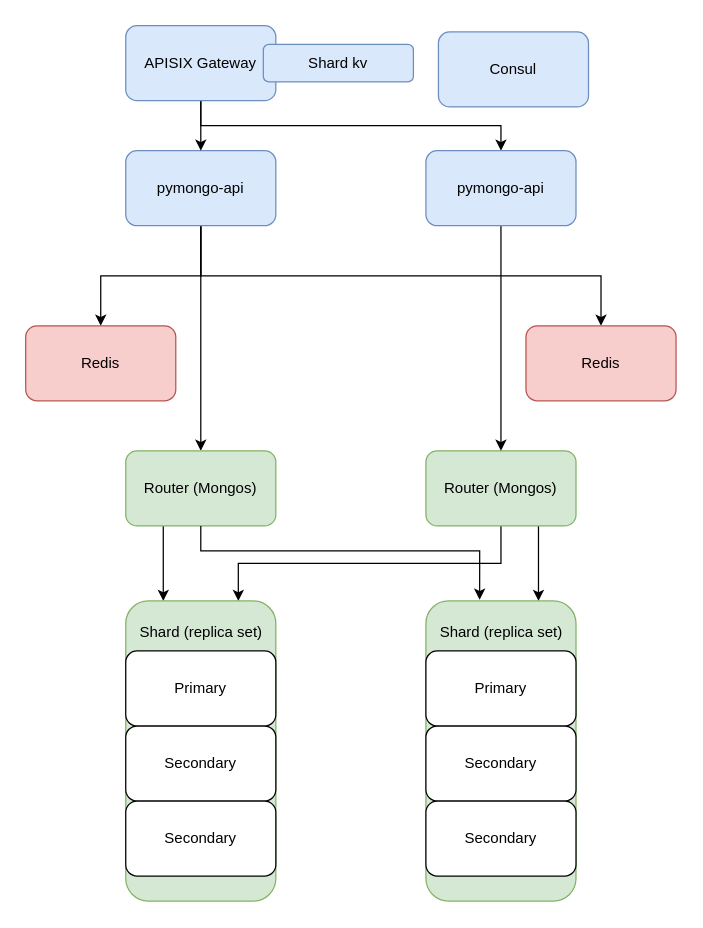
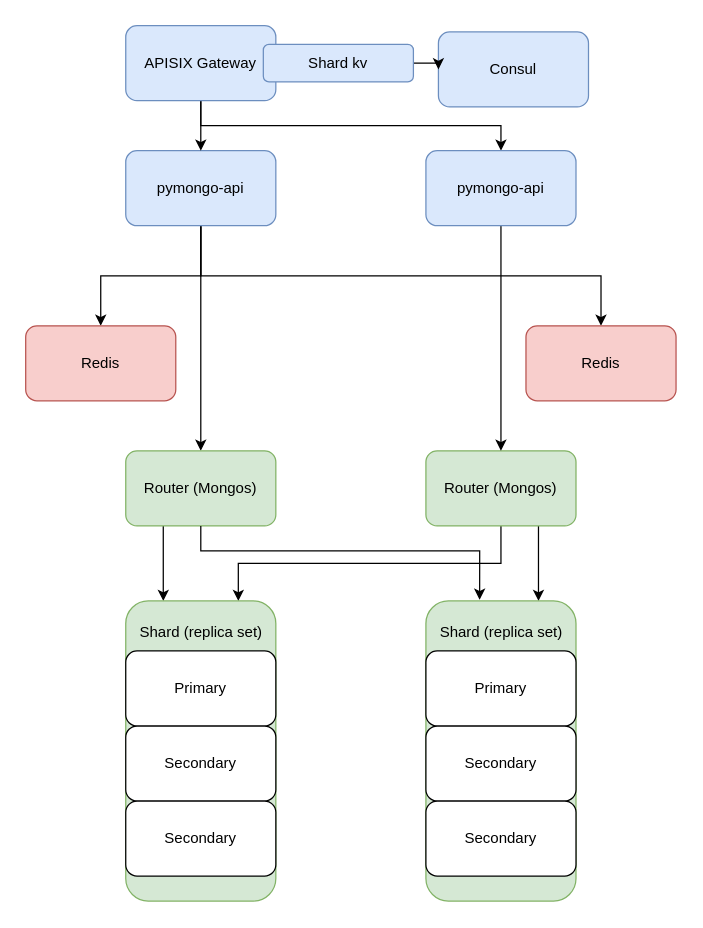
none -> (426, 63)
